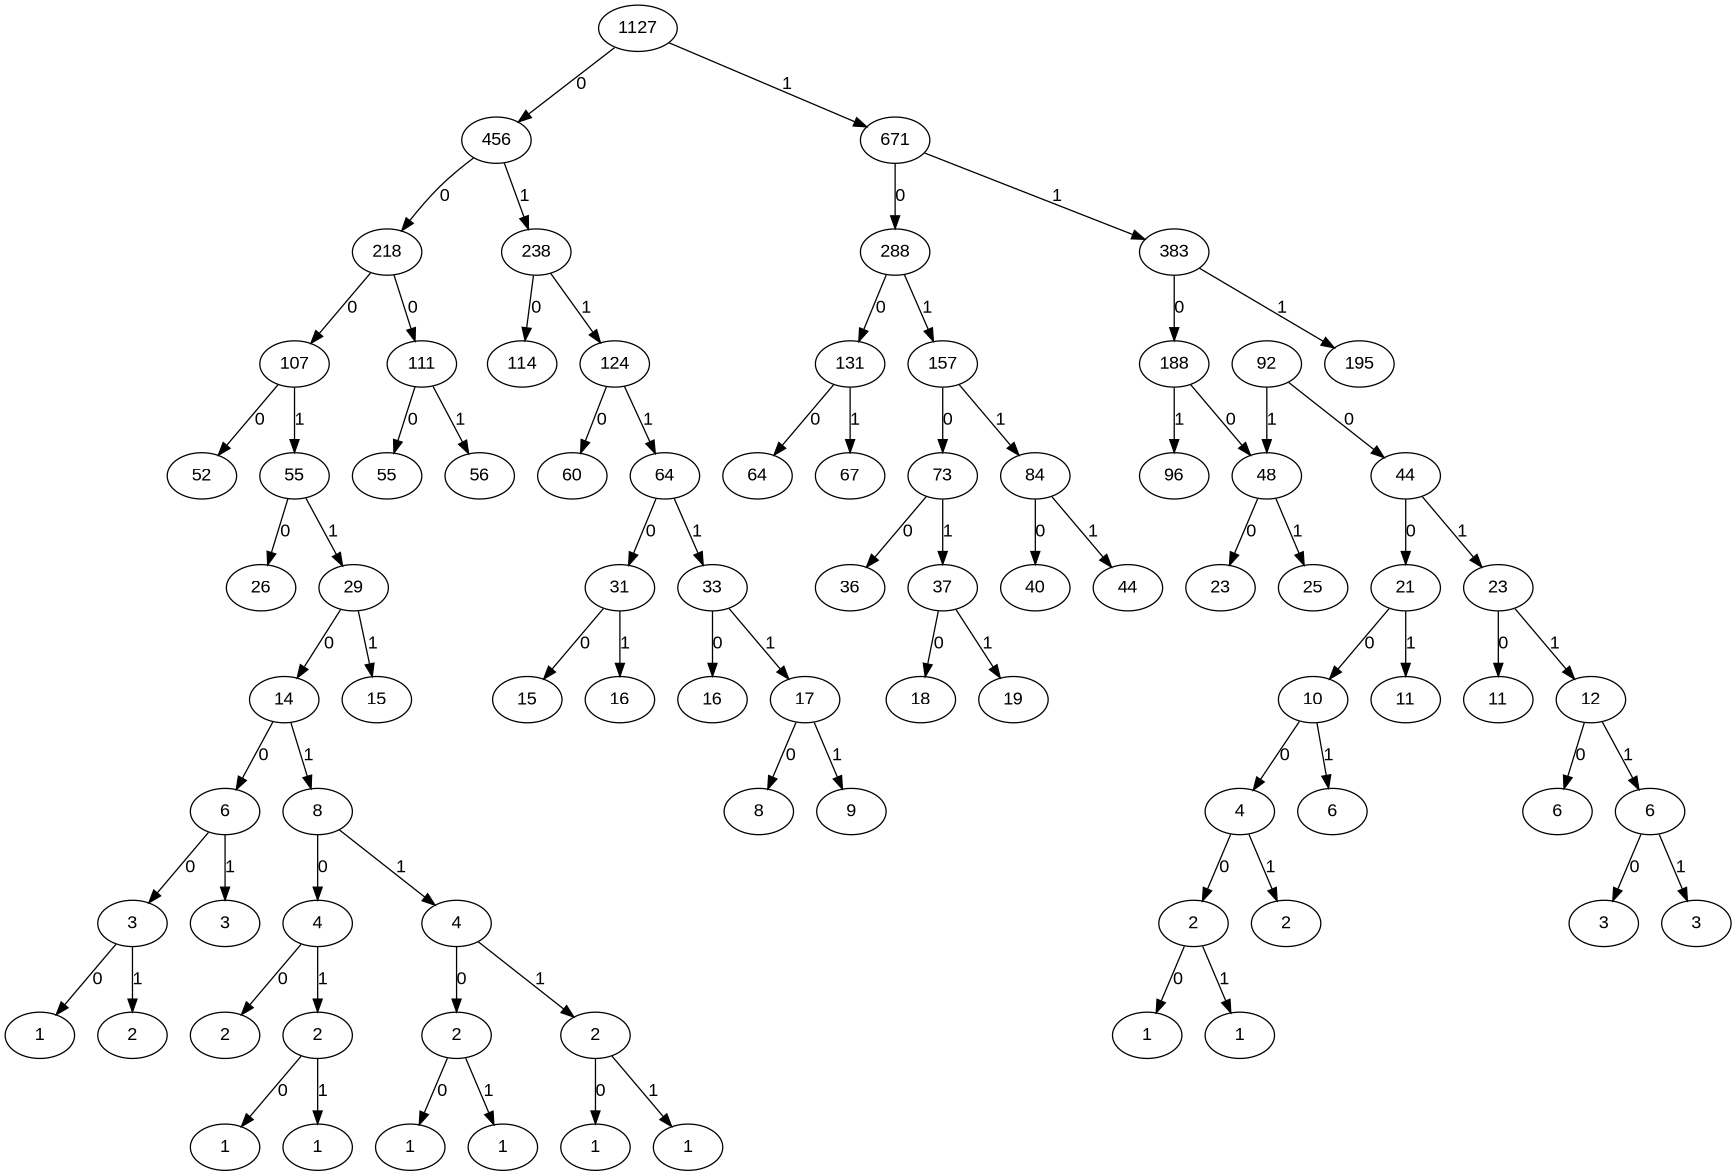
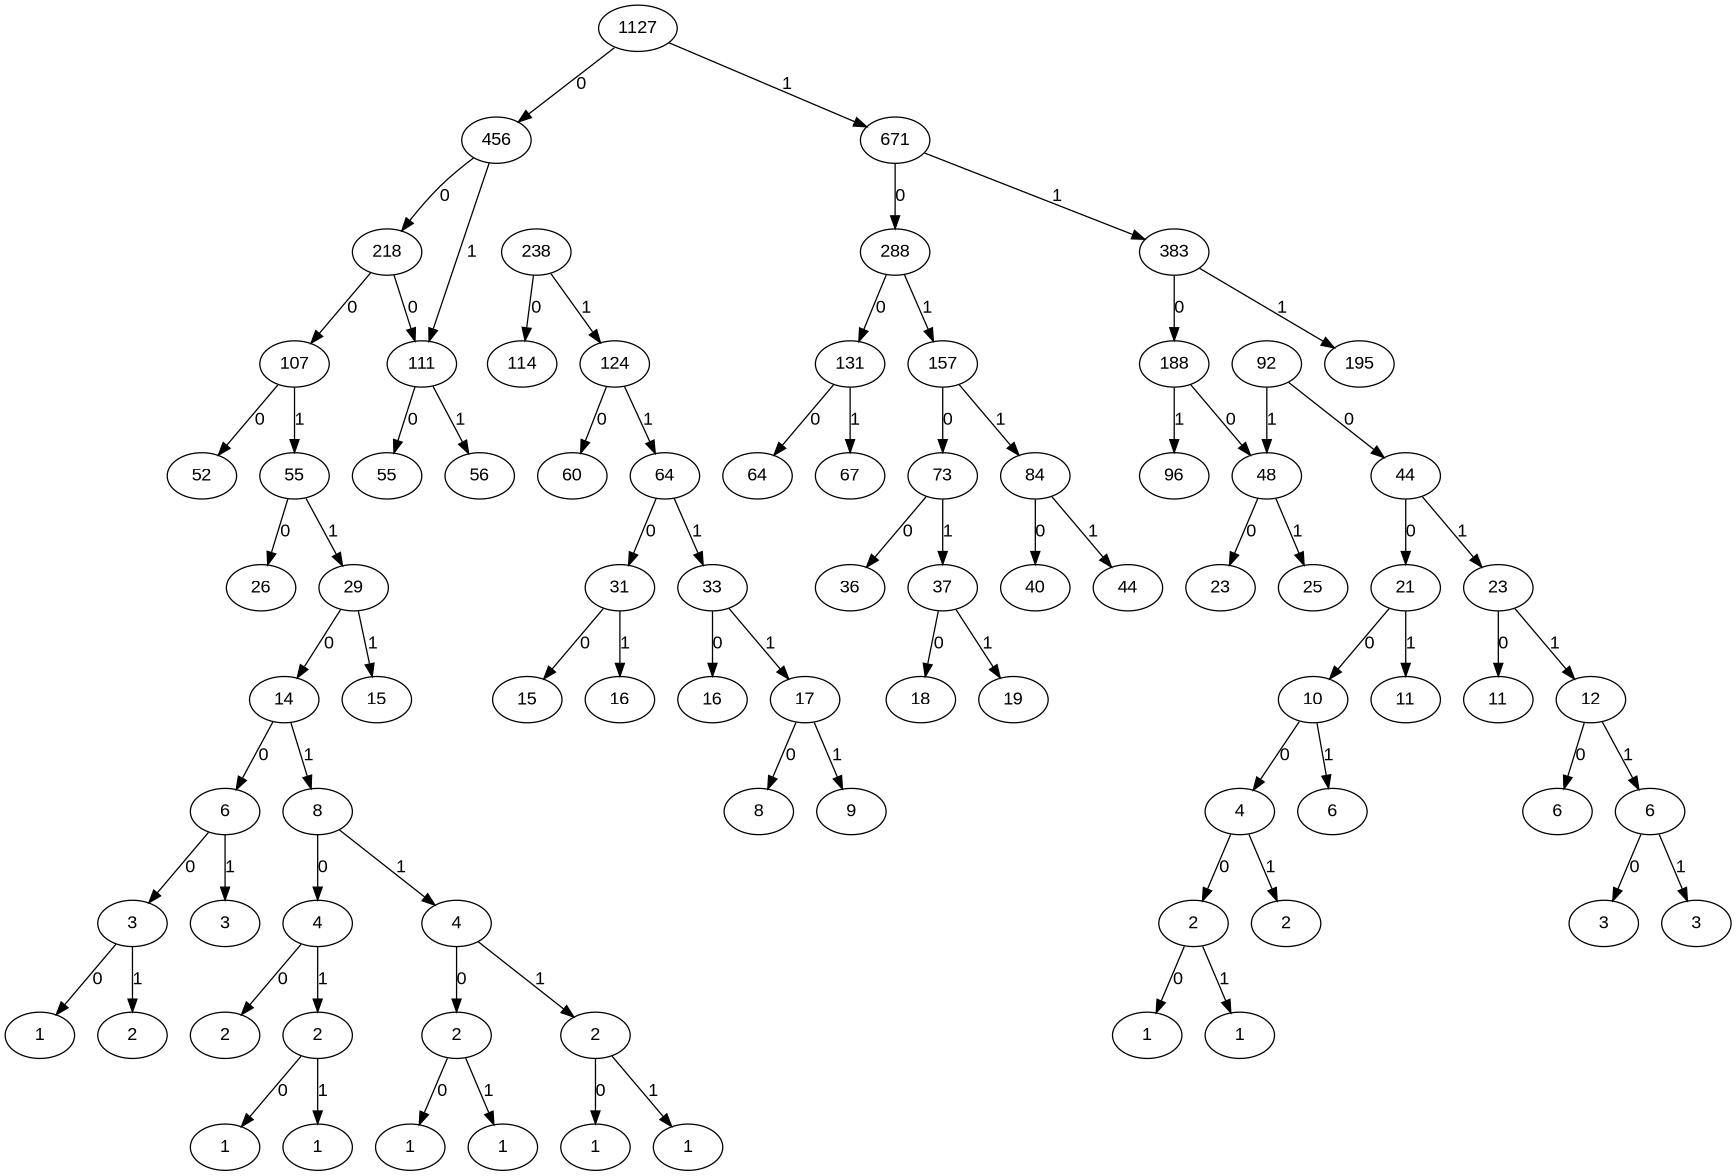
(514, 190) -> (461, 246)
